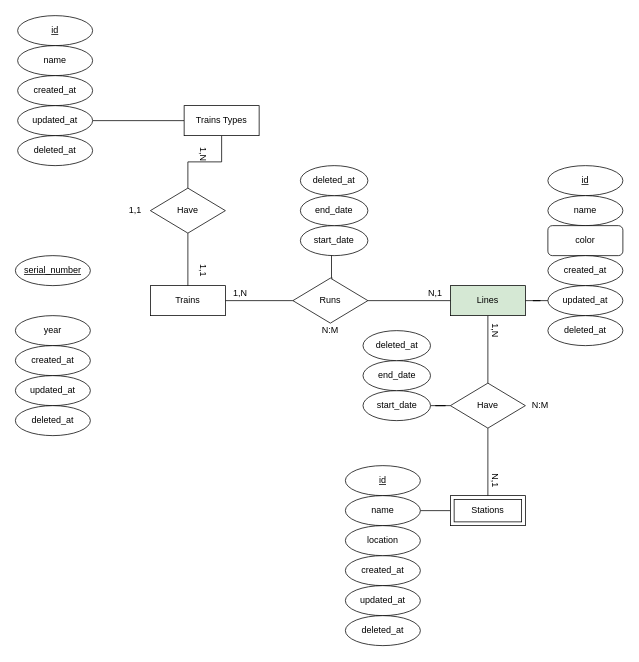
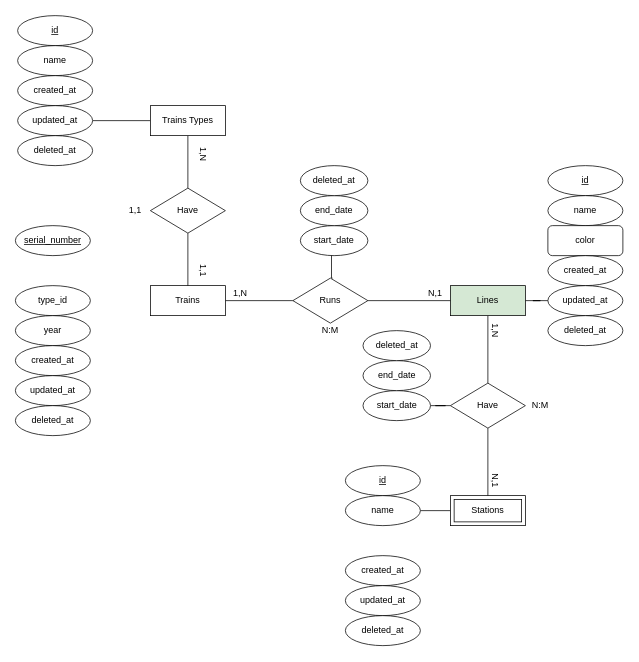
(222, 120) -> (188, 120)
(53, 270) -> (53, 240)
none -> (53, 300)
(383, 540) -> none
